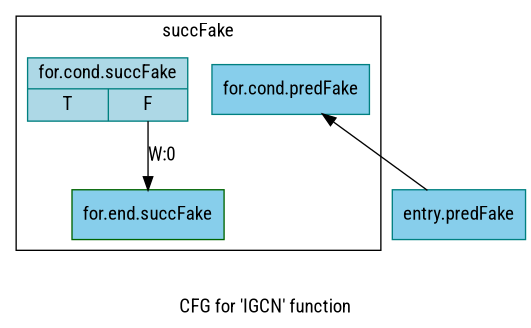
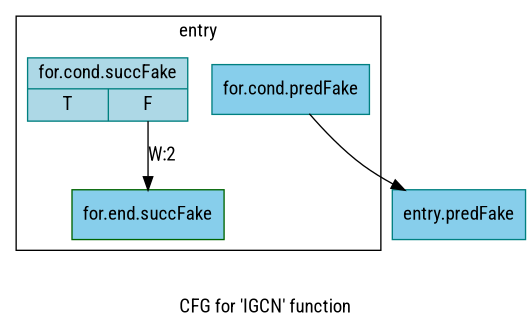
(199, 32) -> (199, 32)
(162, 155) -> (162, 155)
(390, 163) -> (348, 153)
